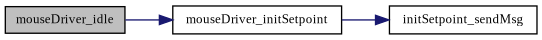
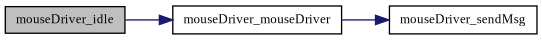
(257, 20) -> (257, 20)
(463, 20) -> (463, 20)
